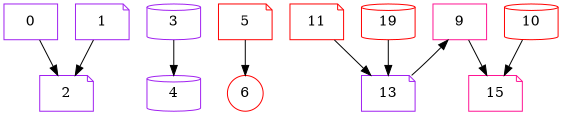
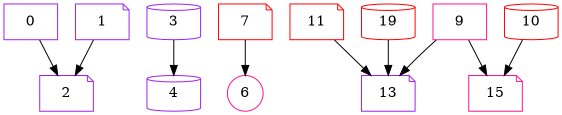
(245, 22) -> (245, 22)
(427, 62) -> (421, 54)
(245, 93) -> (245, 93)
